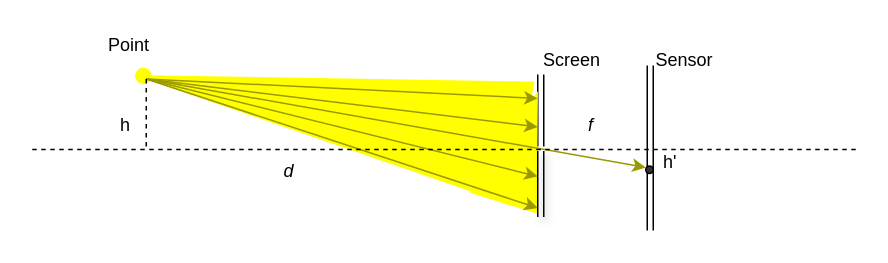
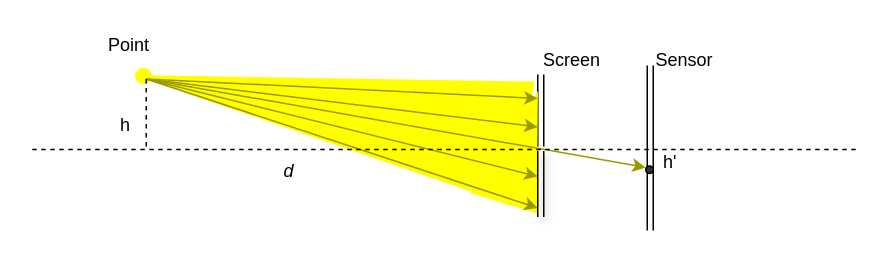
(601, 125) -> none
